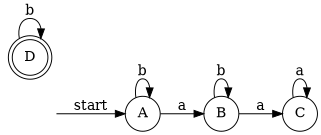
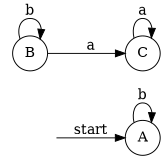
(30, 57) -> none
(177, 114) -> none
